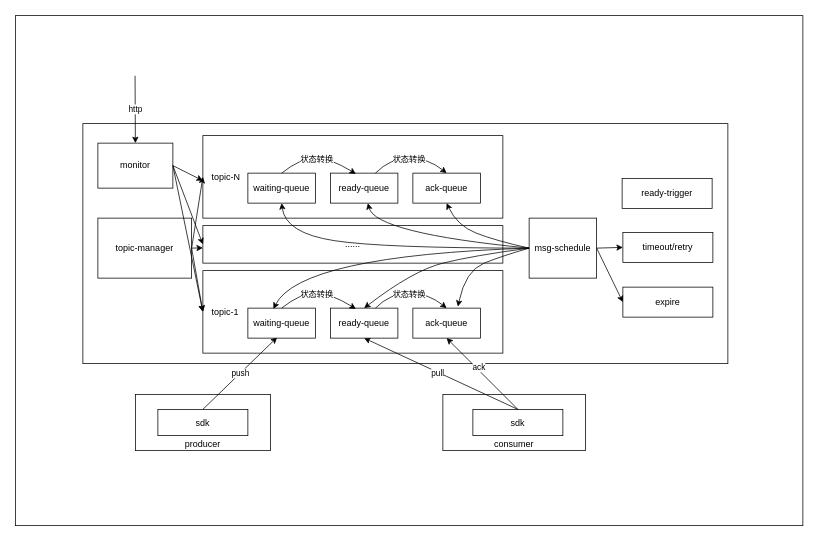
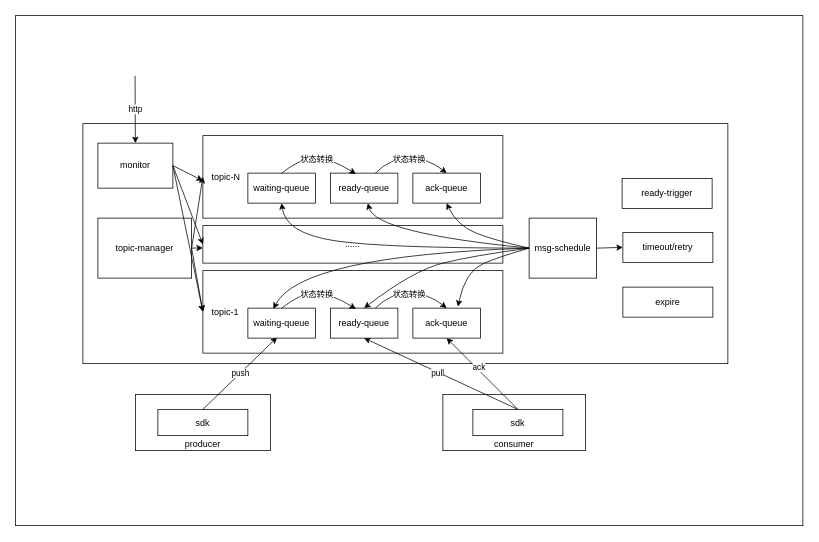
(609, 273) -> none
